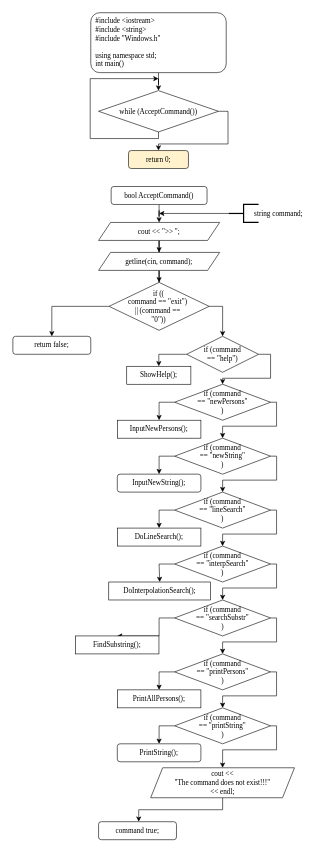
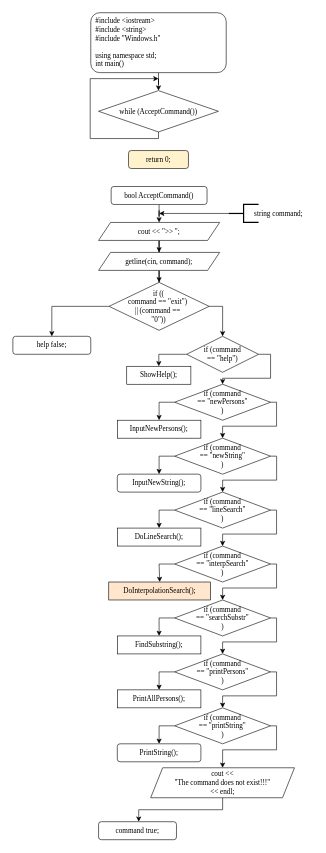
(228, 144) -> none
(52, 345) -> (52, 345)
(160, 591) -> (160, 591)
(117, 645) -> (159, 645)
